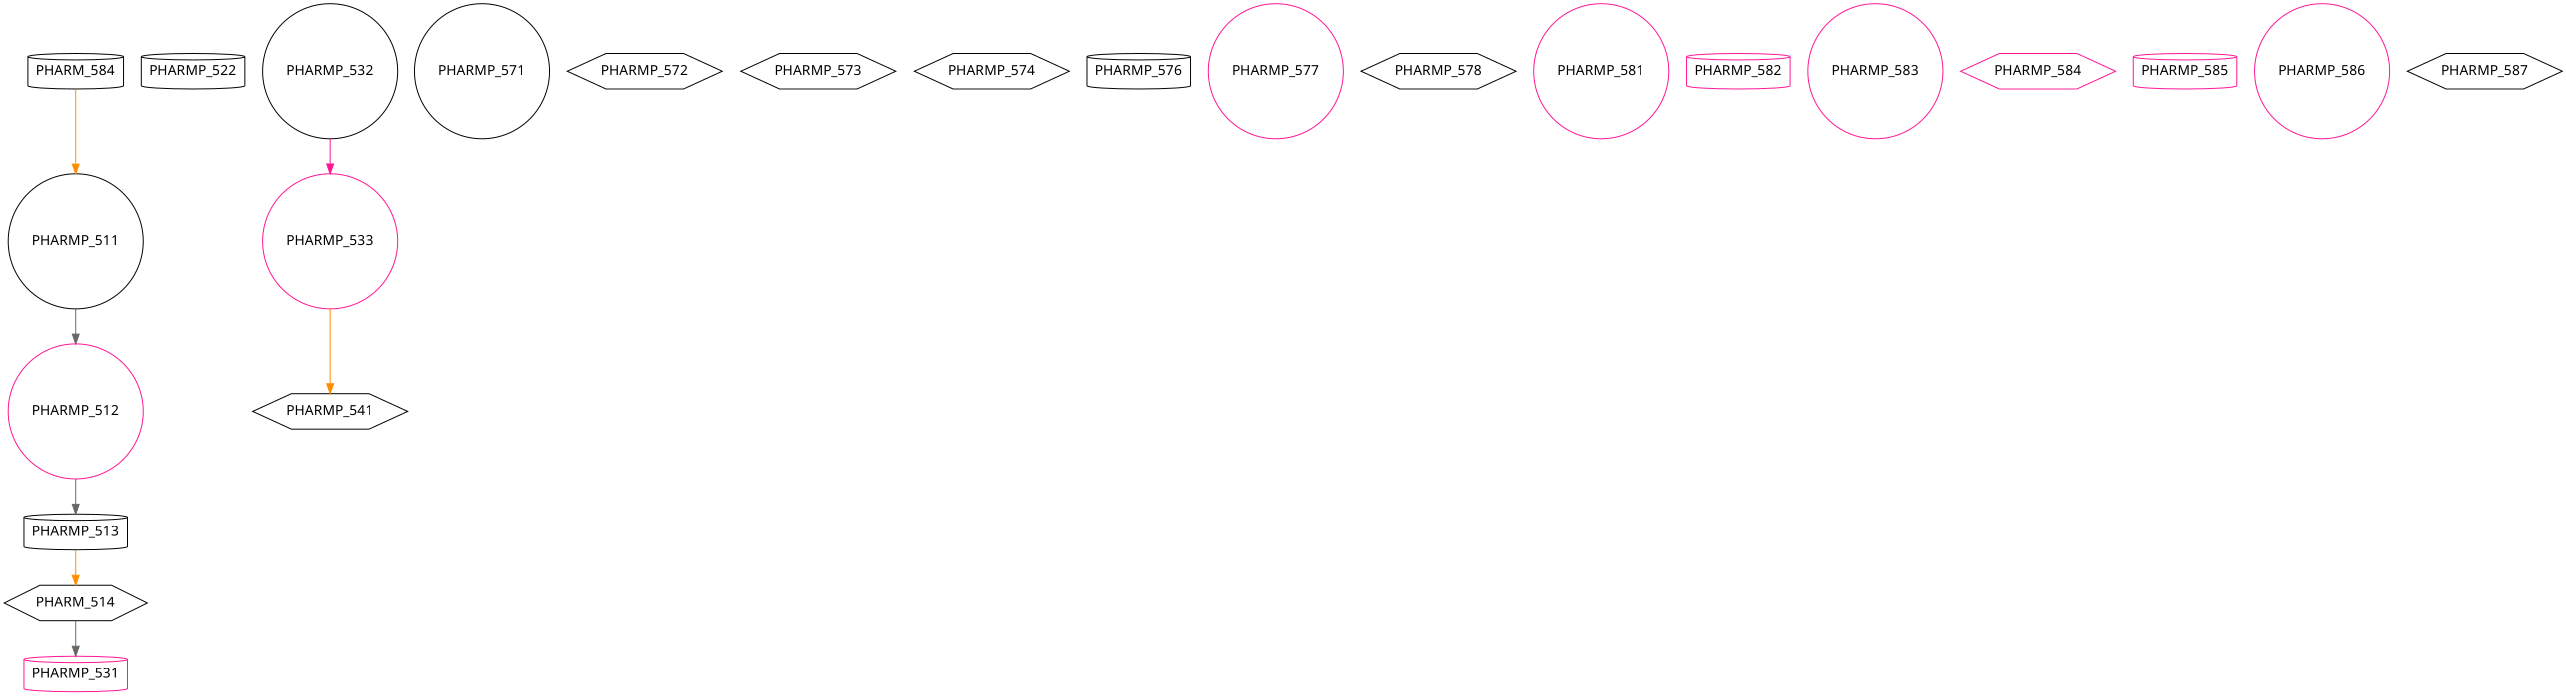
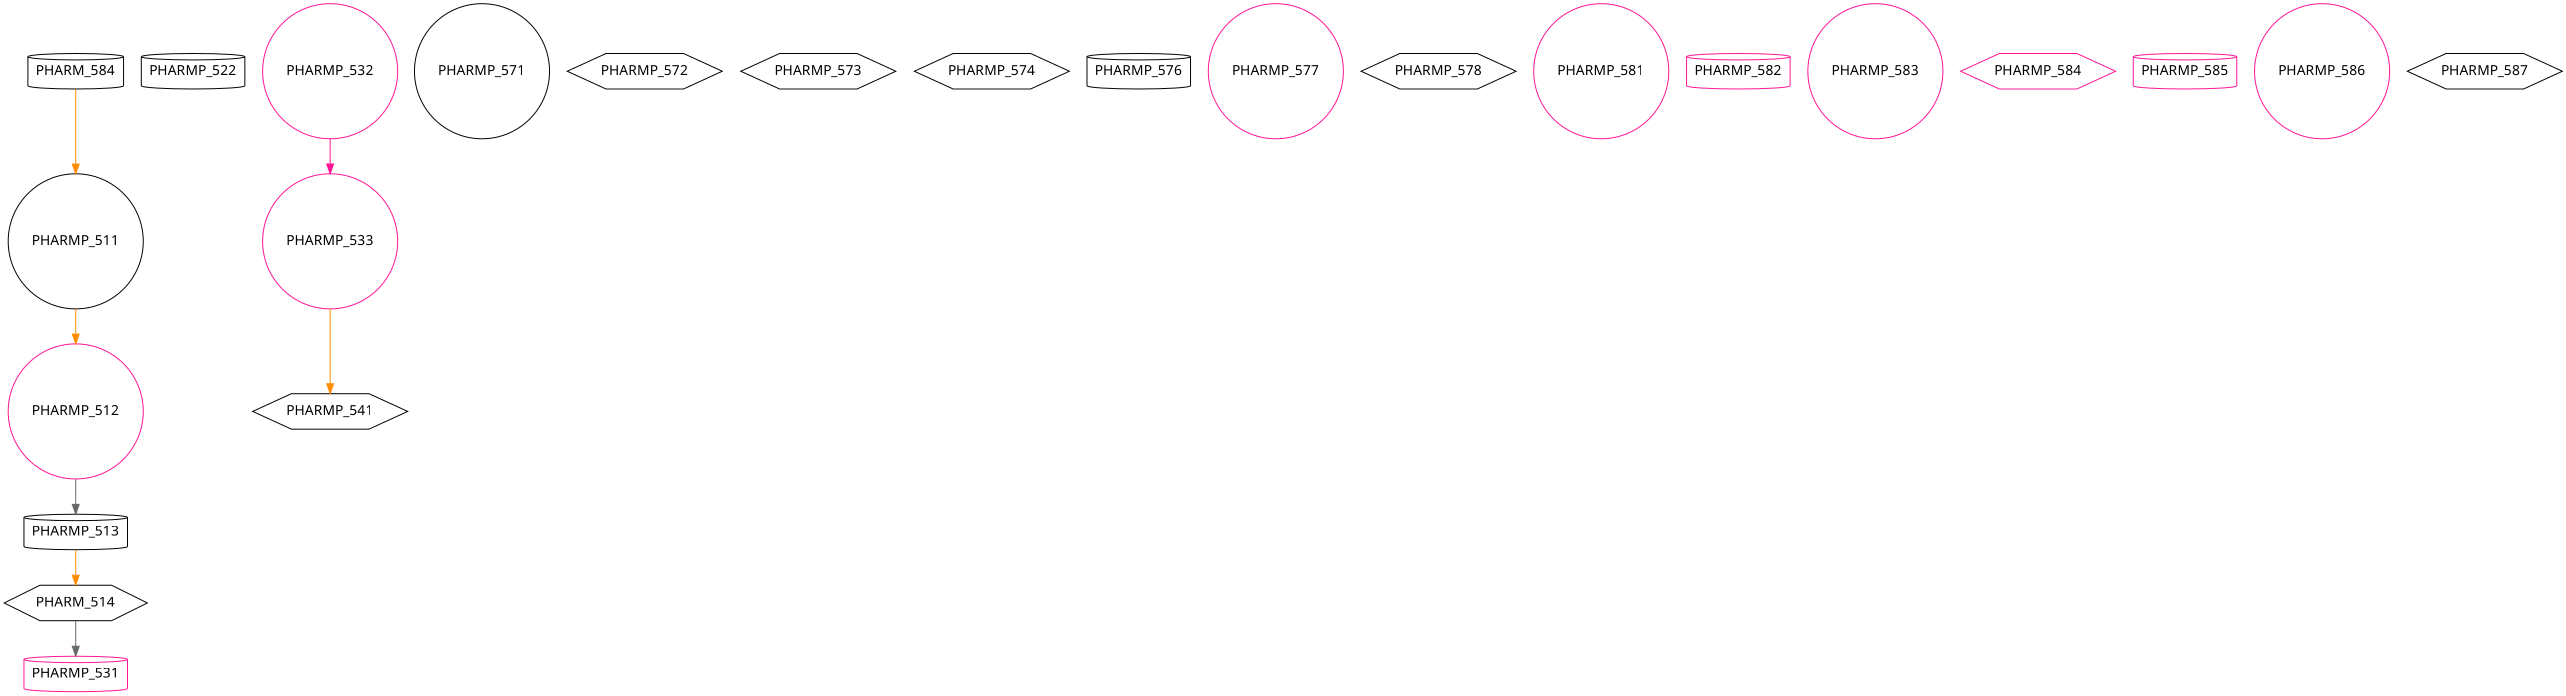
(330, 71) -> (330, 71)
(76, 321) -> (76, 321)
